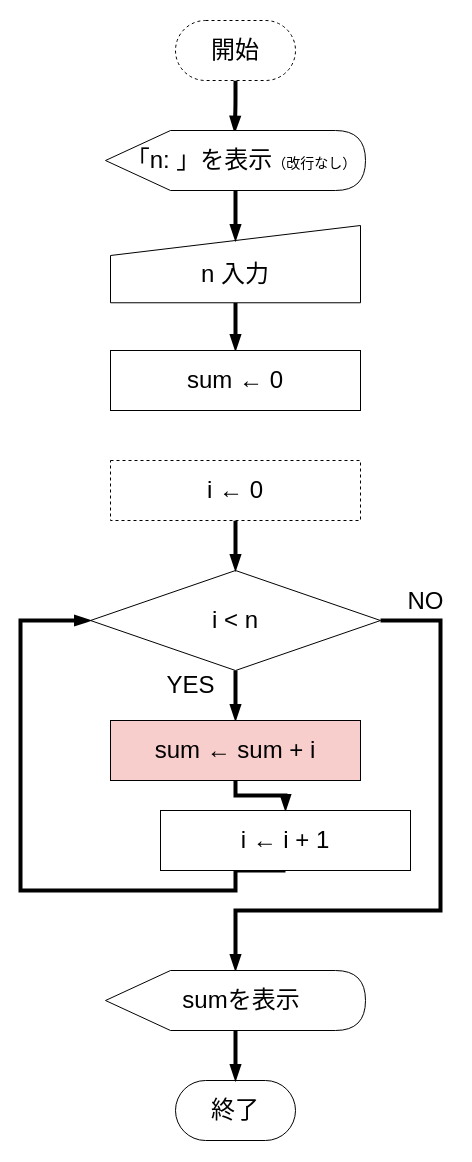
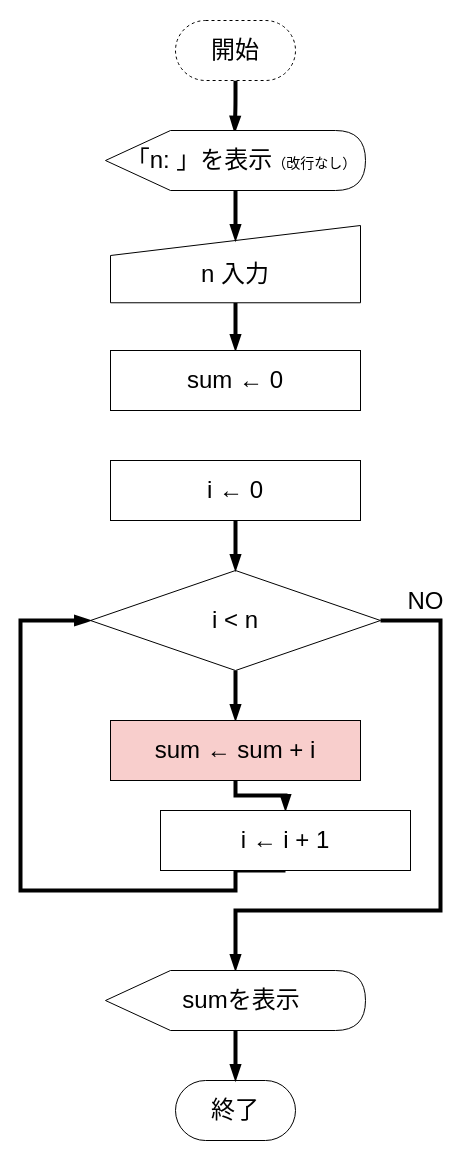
(236, 491) -> (236, 491)
(191, 686) -> none
